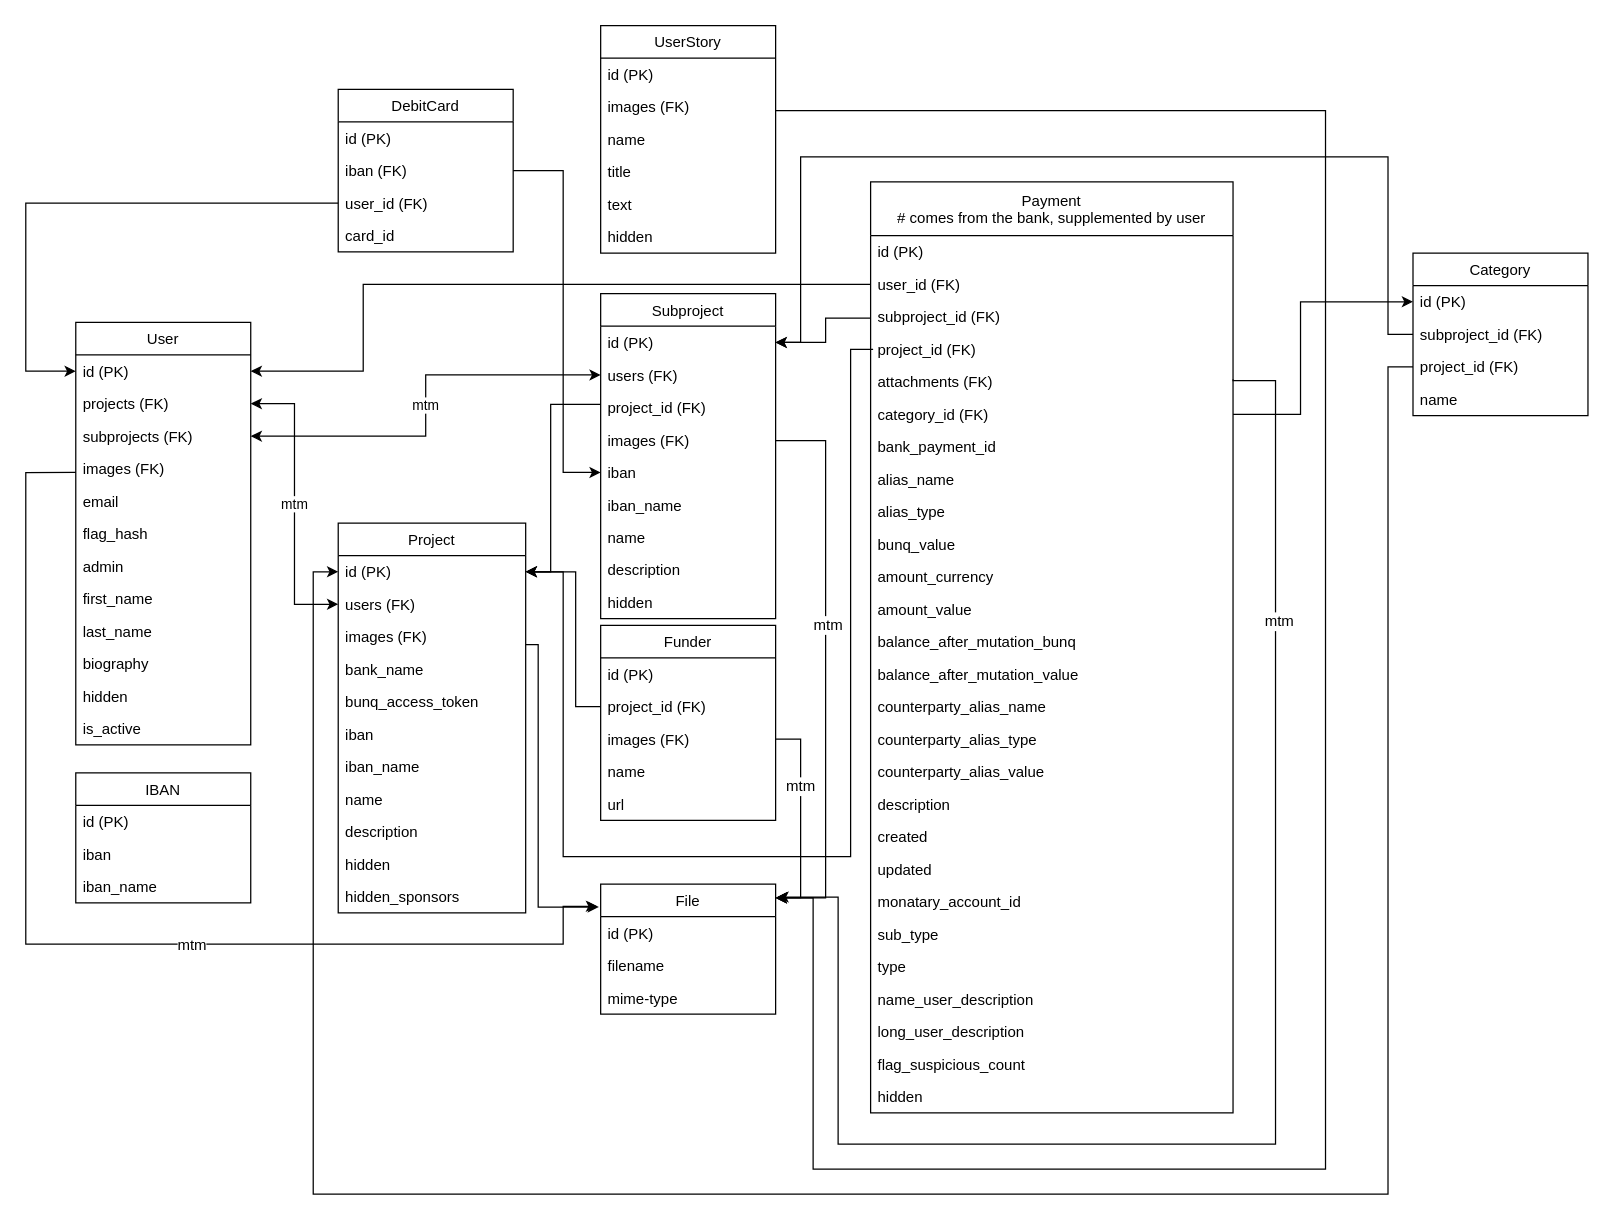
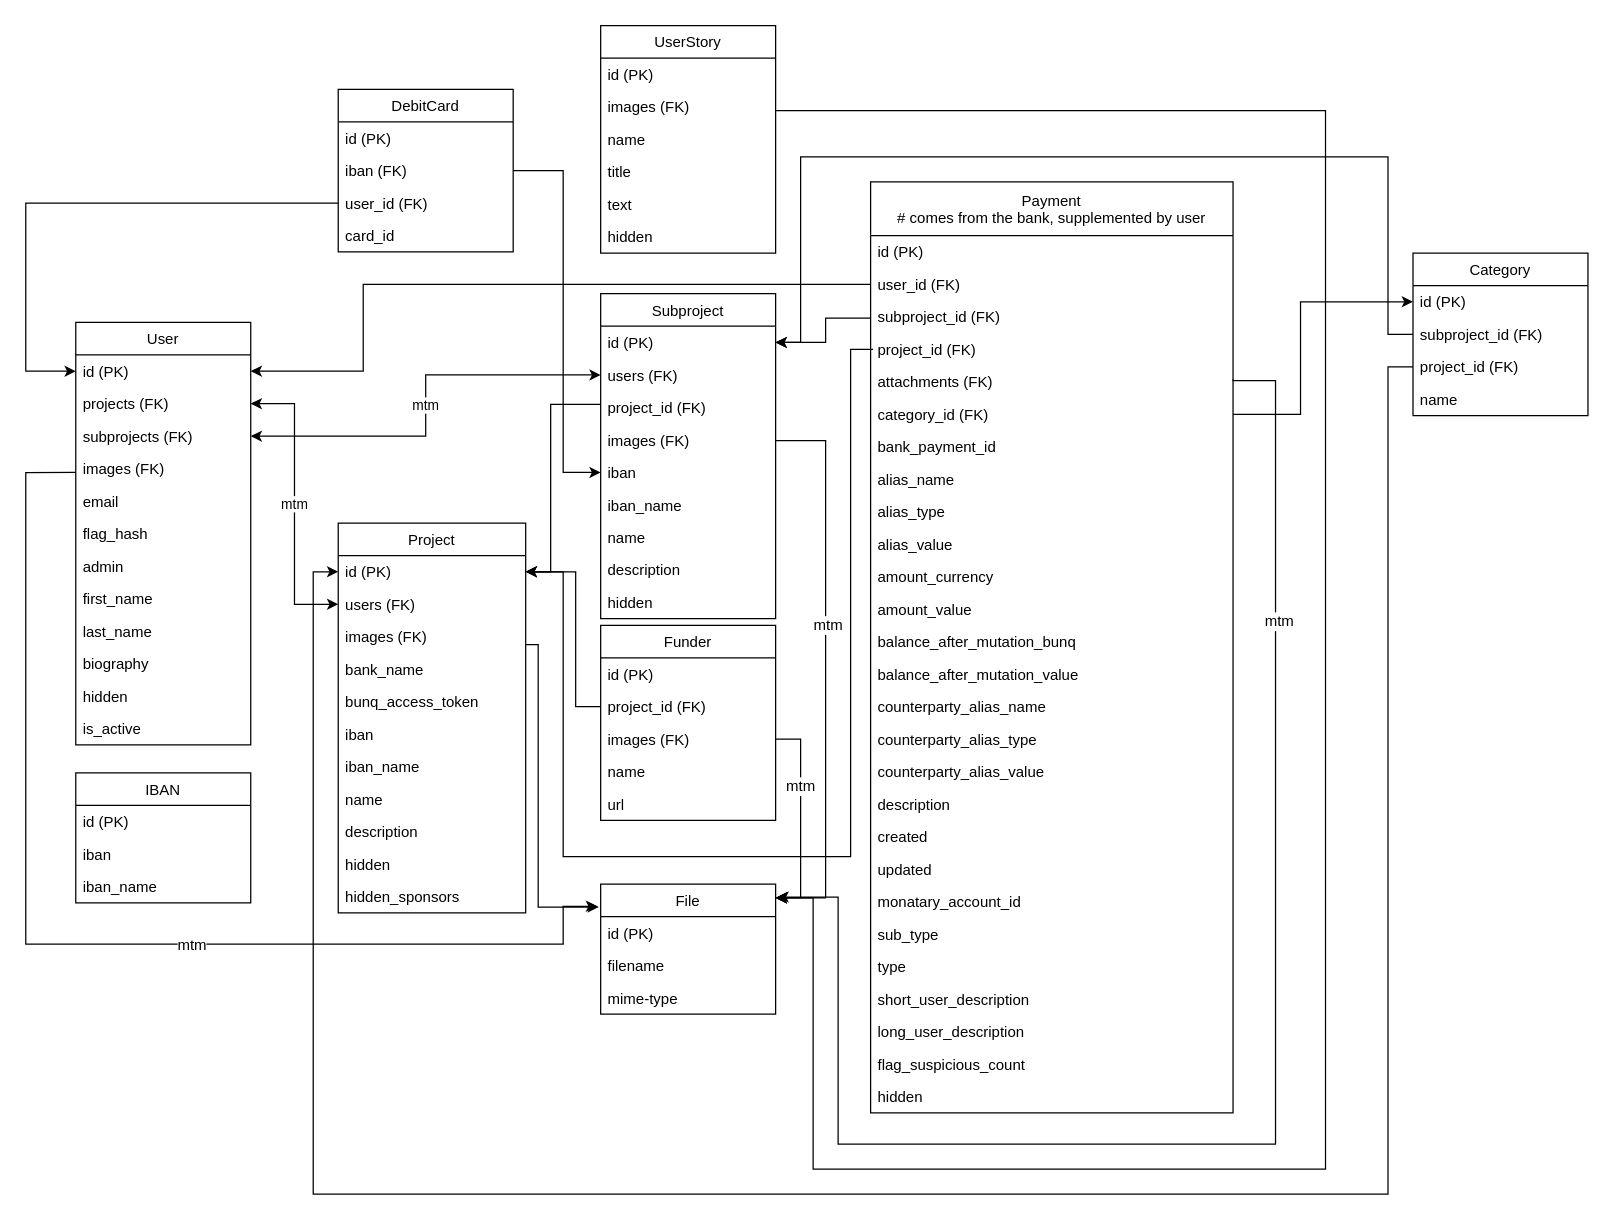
(918, 545) -> (918, 545)
(962, 1000) -> (966, 1000)
